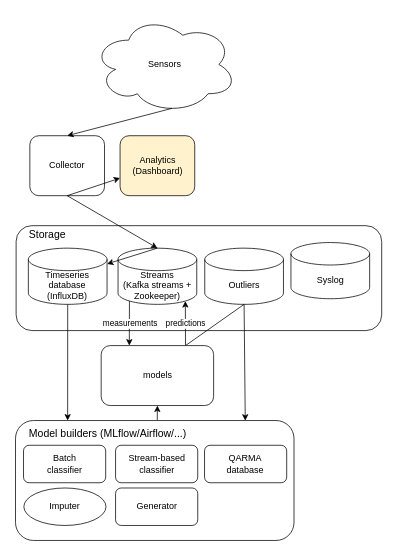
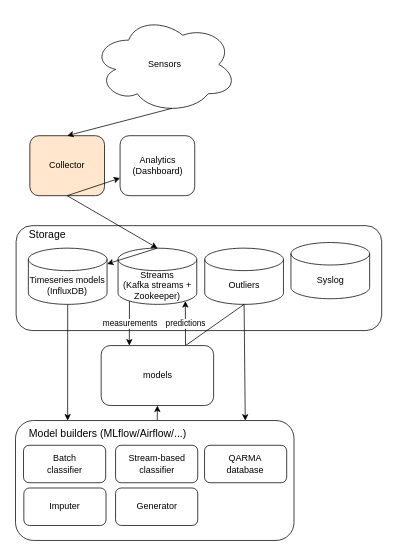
(67, 165) -> (67, 165)
(158, 165) -> (158, 165)
(68, 285) -> (68, 285)
(65, 507) -> (65, 507)
